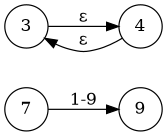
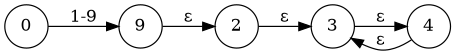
none -> (237, 26)
(26, 109) -> (26, 26)
